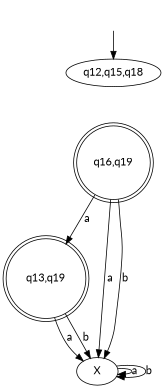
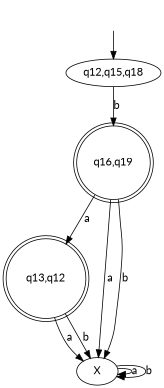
none -> (113, 102)
(46, 279) -> (46, 279)
